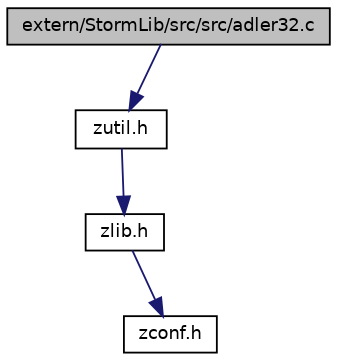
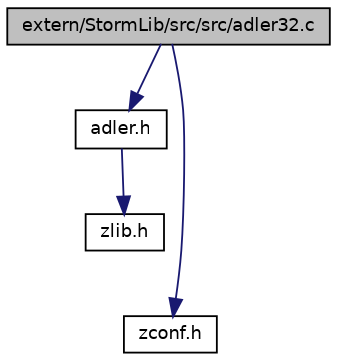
(121, 129) -> (121, 129)
(144, 275) -> (184, 171)
